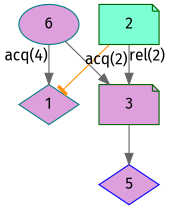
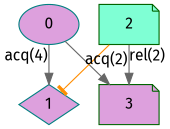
(49, 24) -> (49, 24)
(129, 185) -> none
